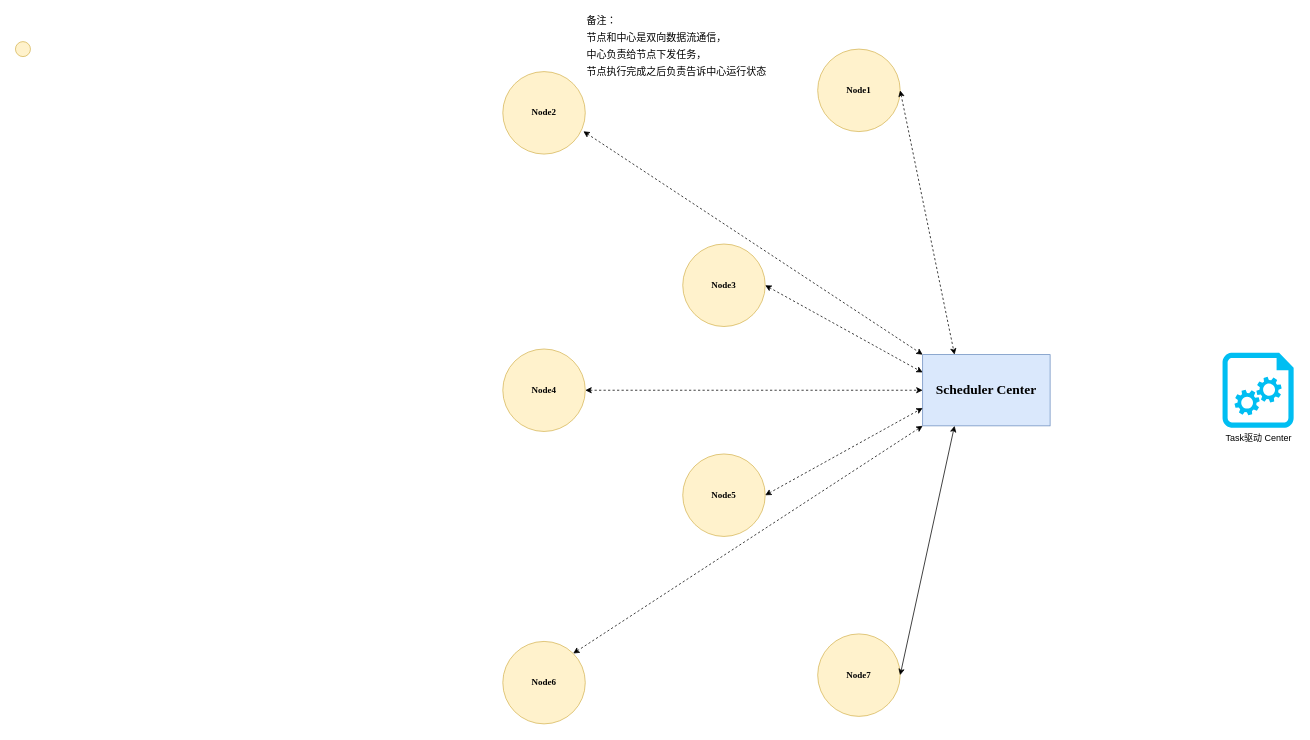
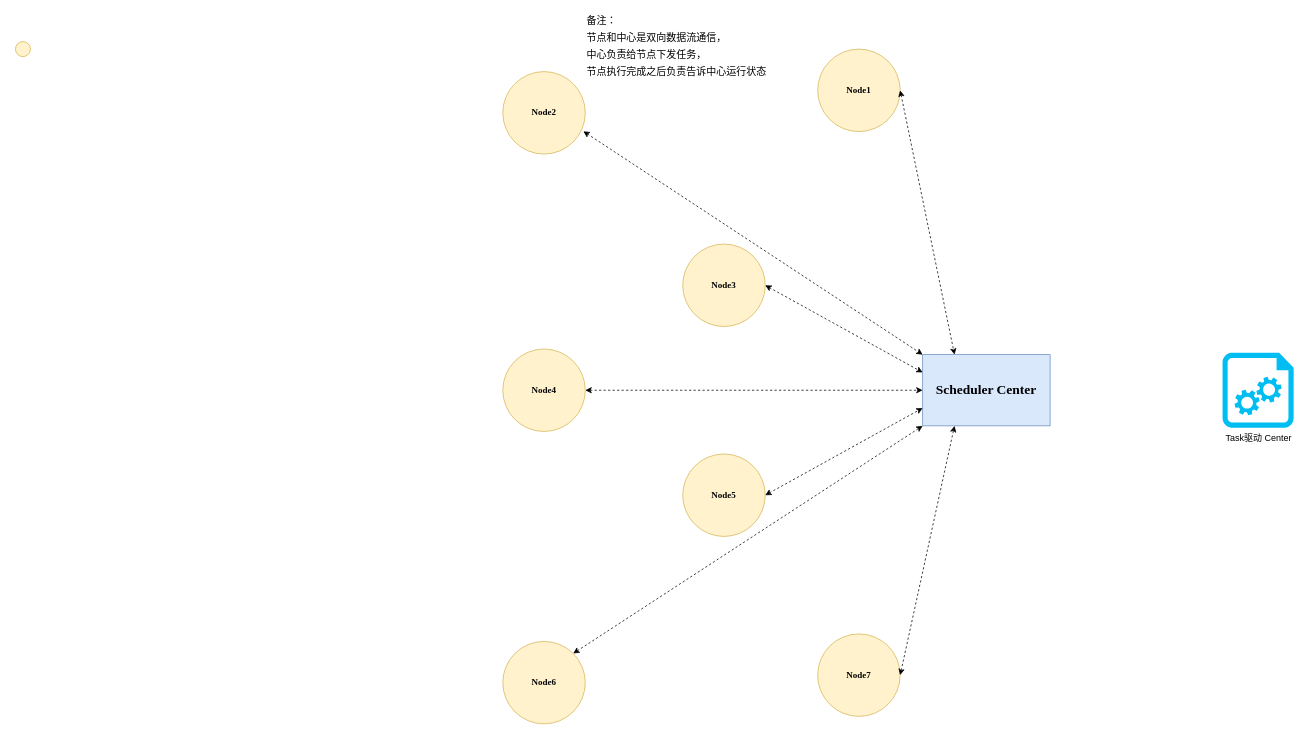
(928, 550) -> (928, 550)
